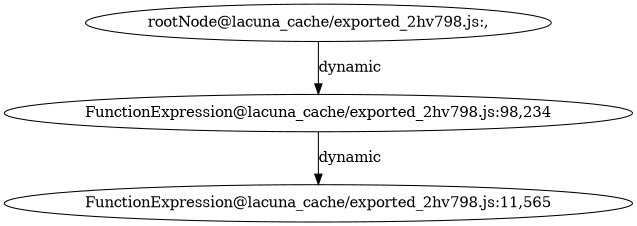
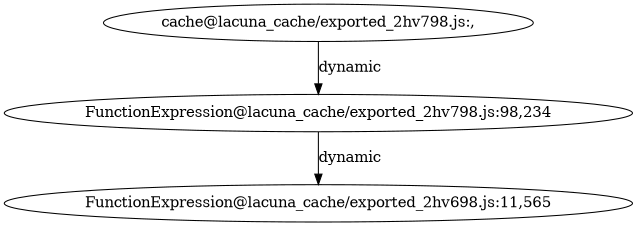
(318, 23) -> (318, 23)
(318, 203) -> (318, 203)
